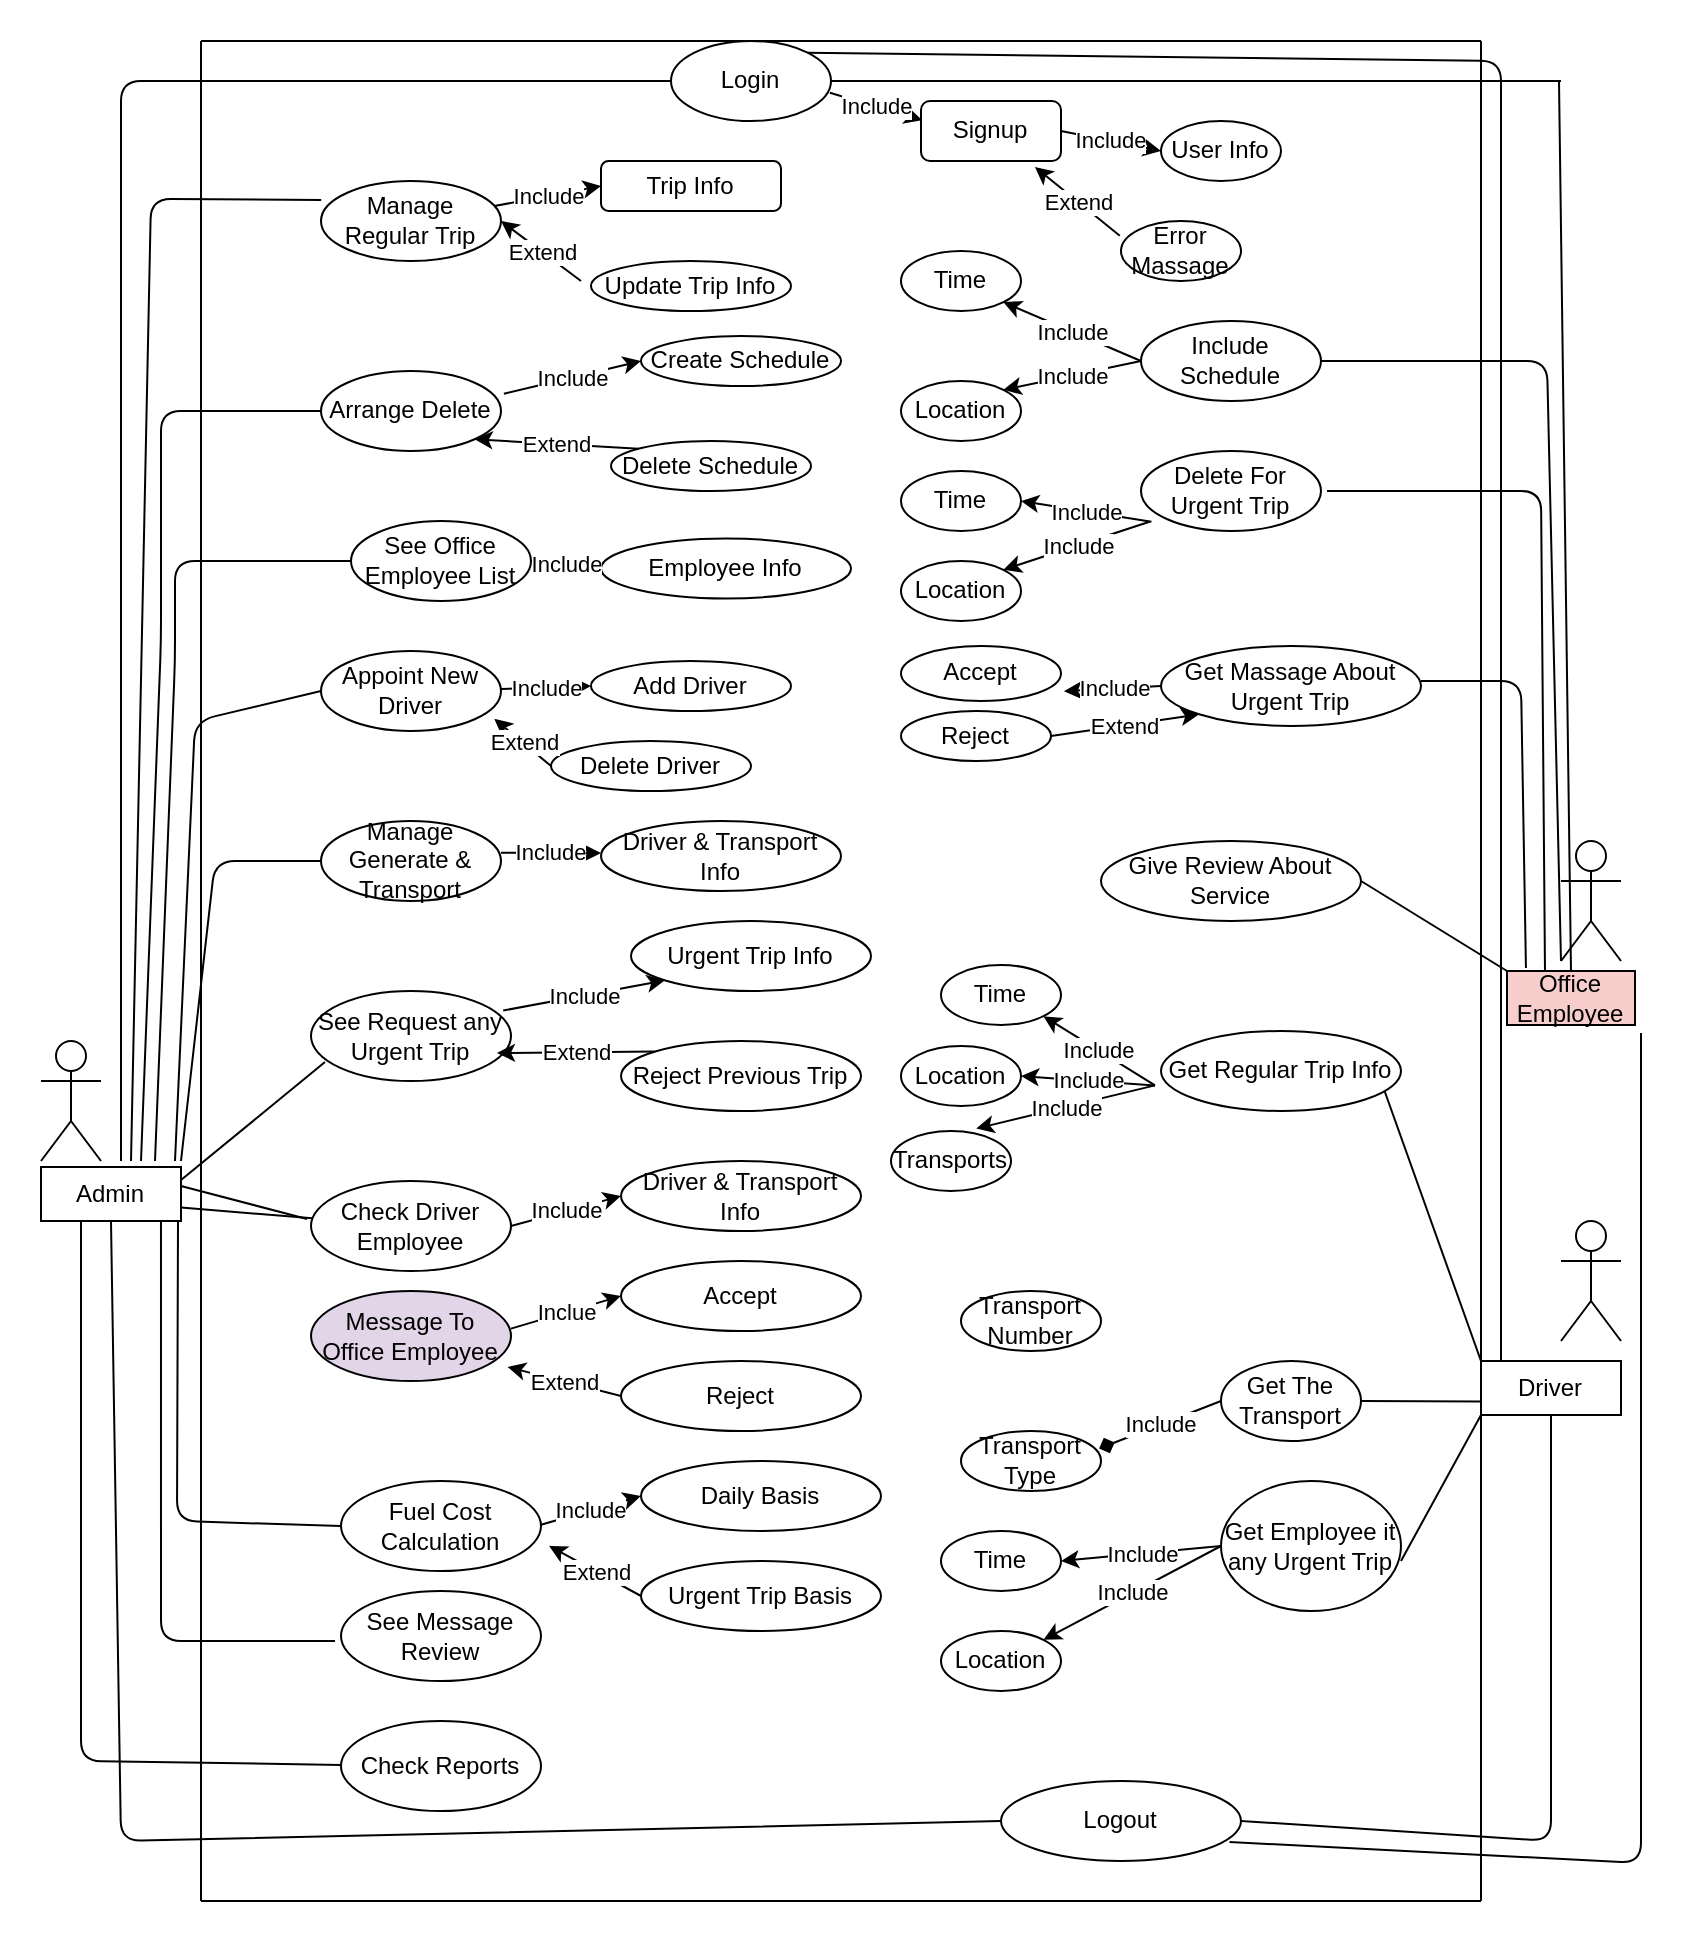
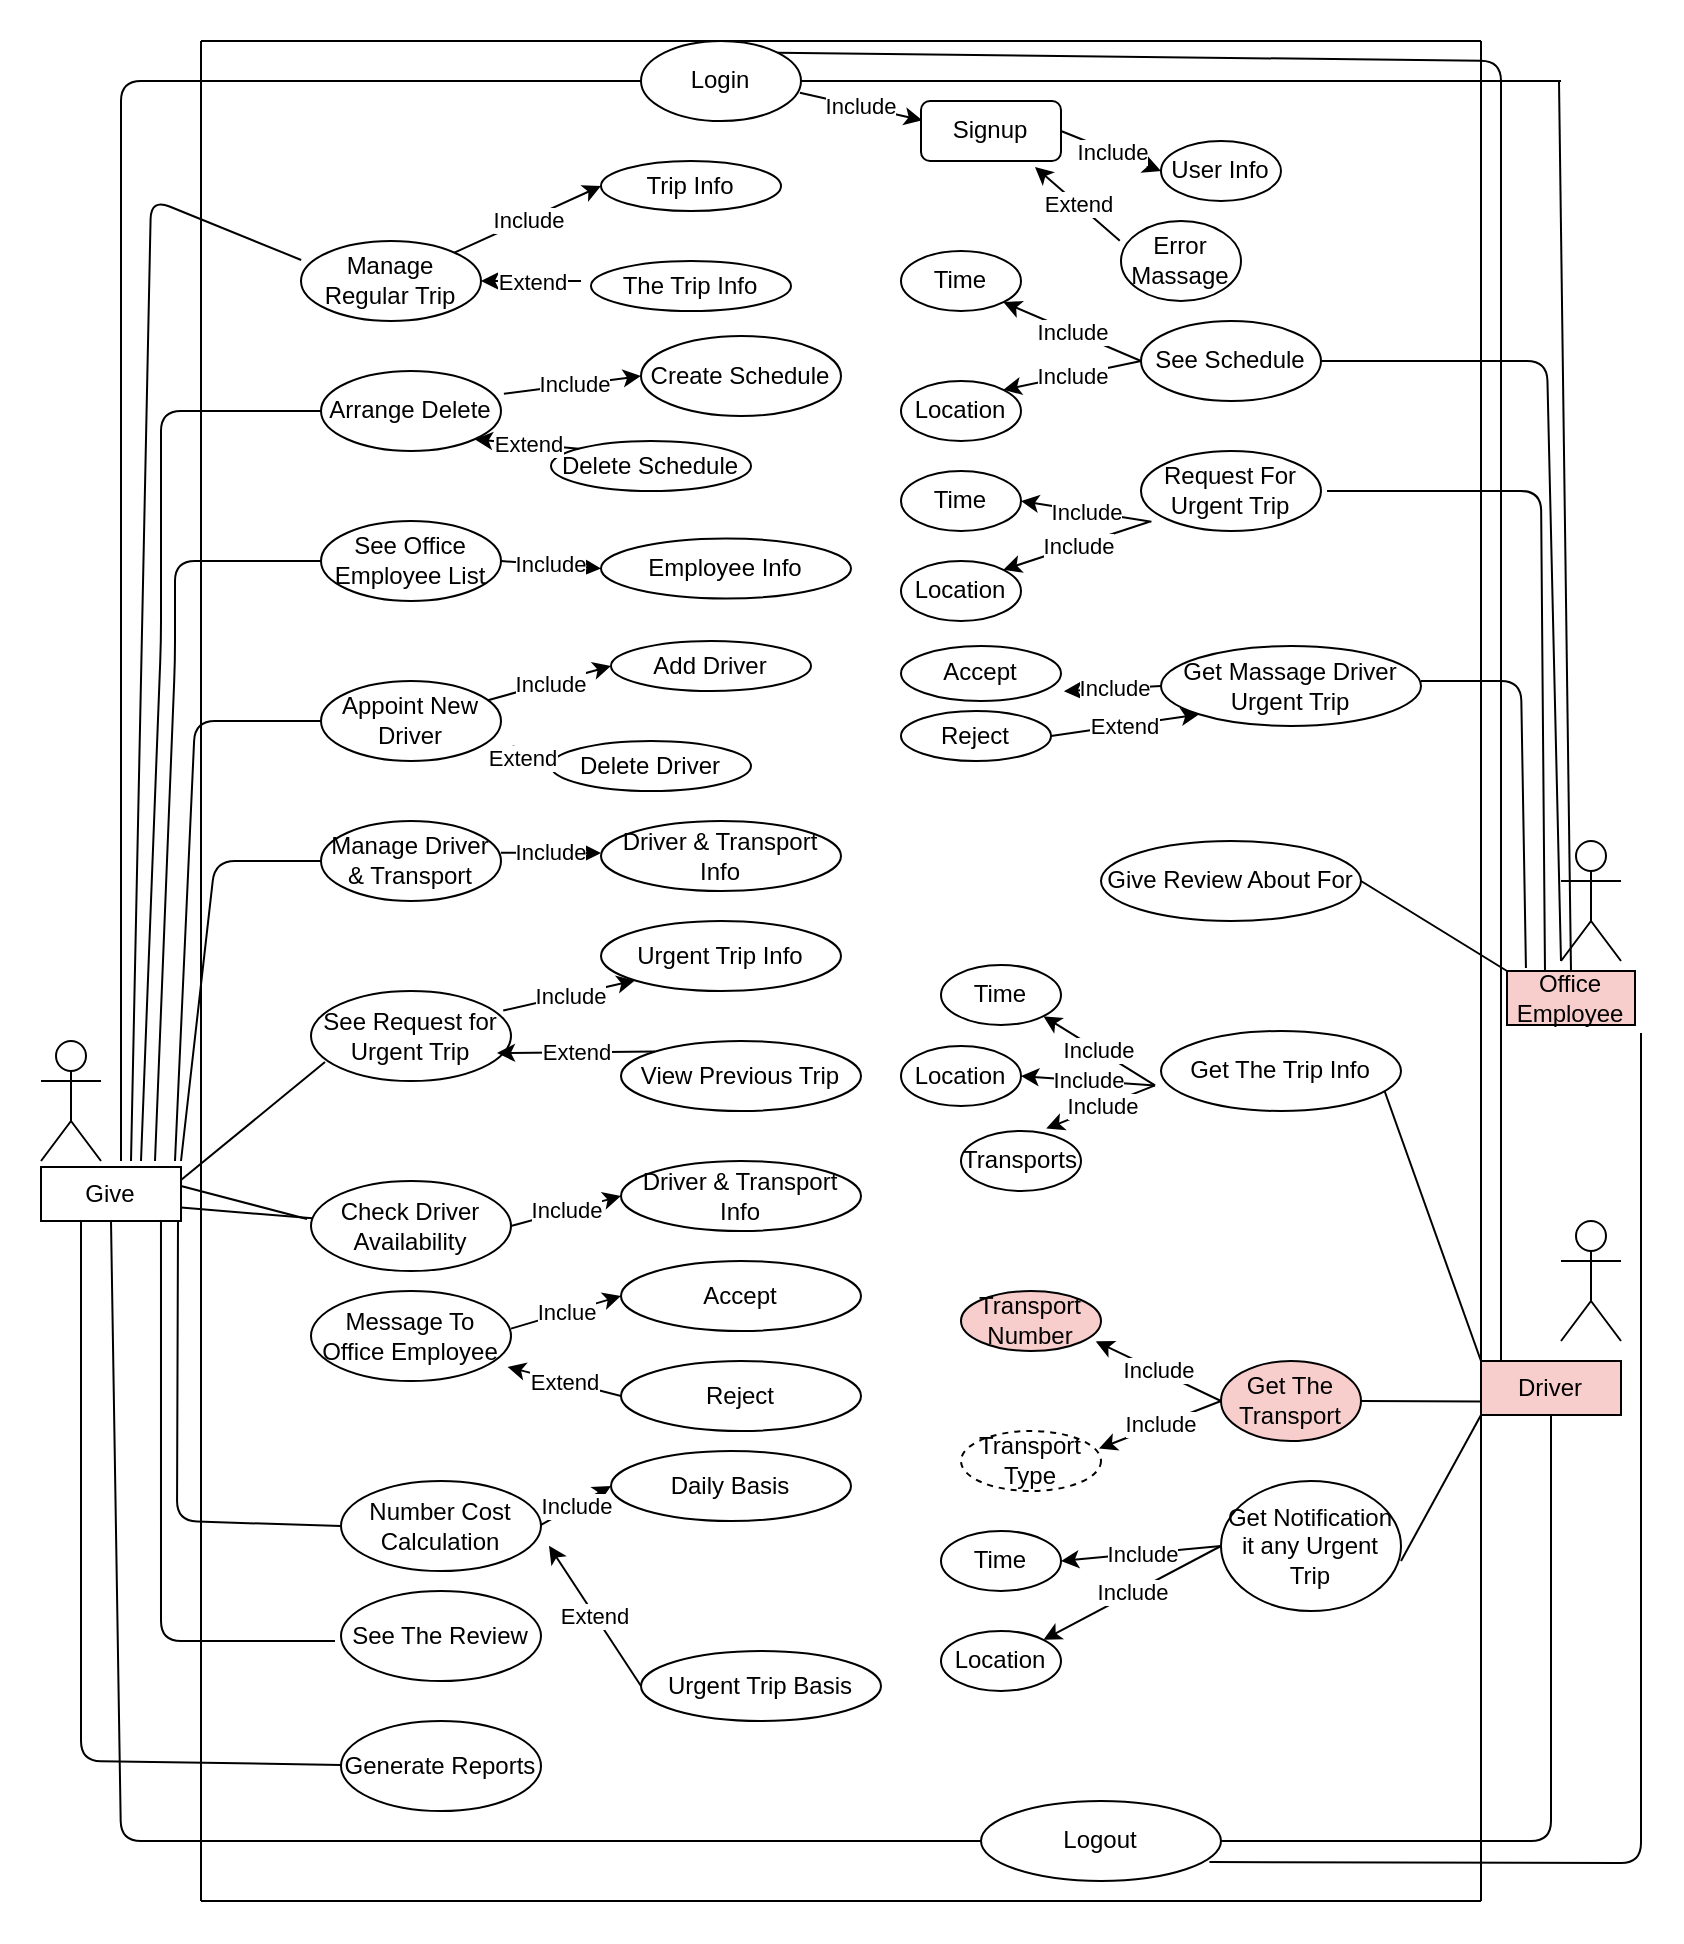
(751, 81) -> (721, 81)
(1221, 151) -> (1221, 171)
(691, 186) -> (691, 186)
(411, 221) -> (391, 281)
(1181, 251) -> (1181, 261)
(691, 287) -> (691, 287)
(741, 361) -> (741, 376)
(1231, 361) -> (1231, 361)
(711, 466) -> (651, 466)
(1231, 491) -> (1231, 491)
(441, 561) -> (411, 561)
(691, 686) -> (711, 666)
(1291, 687) -> (1291, 687)
(411, 691) -> (411, 721)
(411, 861) -> (411, 861)
(1231, 881) -> (1231, 881)
(751, 956) -> (721, 956)
(411, 1037) -> (411, 1037)
(1281, 1071) -> (1281, 1071)
(741, 1077) -> (741, 1077)
(951, 1161) -> (1021, 1161)
(111, 1195) -> (111, 1195)
(411, 1227) -> (411, 1227)
(1031, 1321) -> (1031, 1321)
(411, 1336) -> (411, 1336)
none -> (1182, 1382)
(1551, 1388) -> (1551, 1388)
(1291, 1401) -> (1291, 1401)
(1114, 1443) -> (1113, 1443)
(1031, 1461) -> (1031, 1461)
(761, 1496) -> (731, 1486)
(441, 1527) -> (441, 1527)
(1311, 1547) -> (1311, 1547)
(761, 1596) -> (761, 1686)
(441, 1637) -> (441, 1637)
(441, 1767) -> (441, 1767)
(1121, 1821) -> (1101, 1841)
